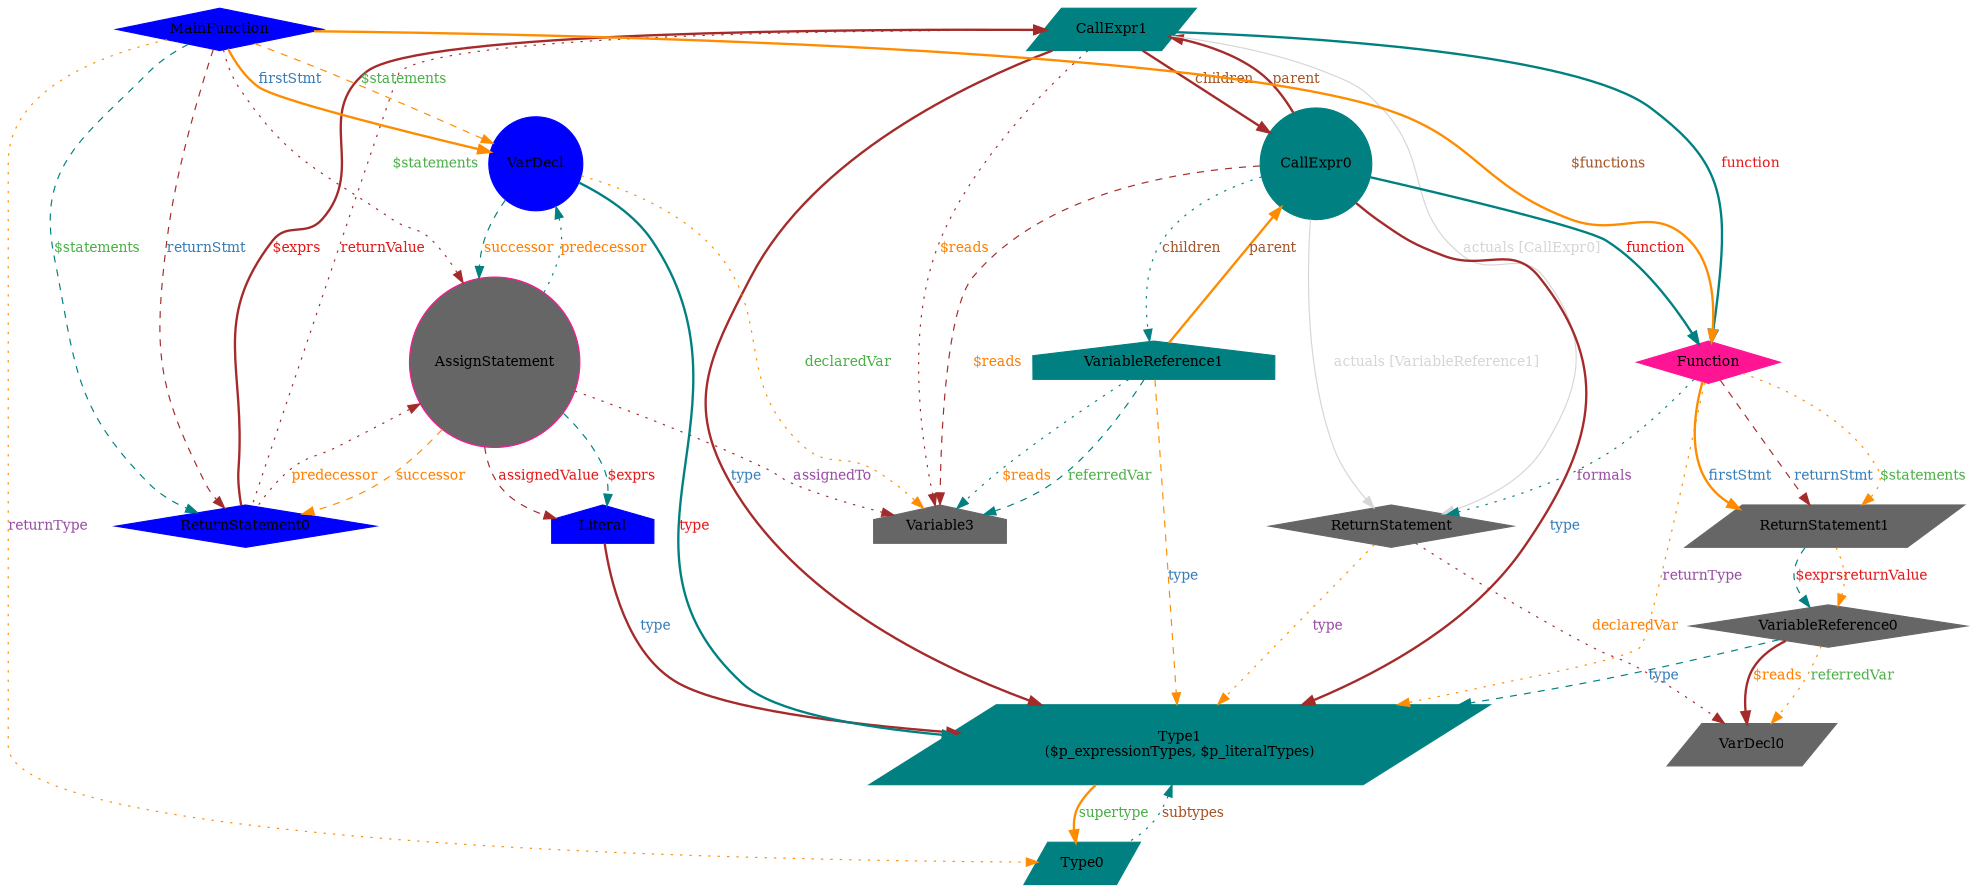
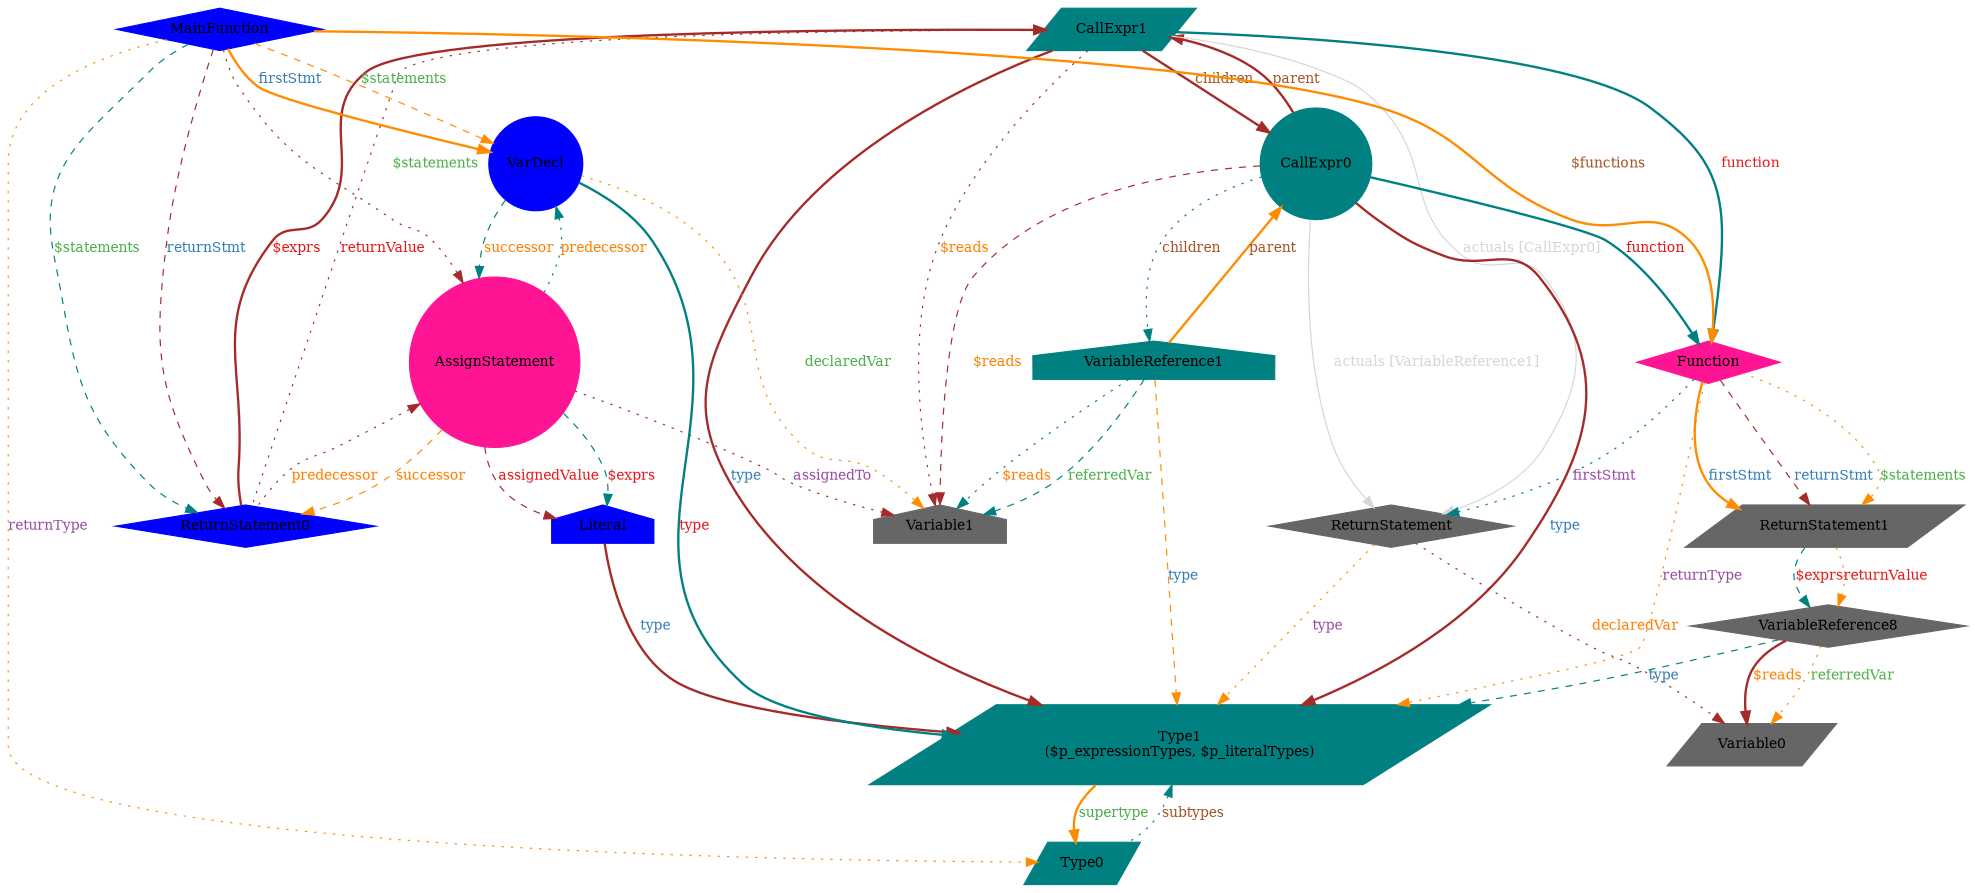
(495, 362) -> (495, 362)
(1604, 476) -> (1604, 476)
(940, 526) -> (940, 526)
(1828, 626) -> (1828, 626)
(1752, 745) -> (1752, 745)
